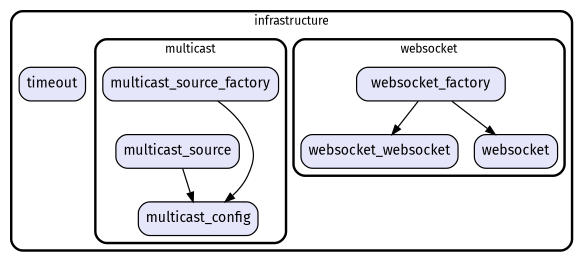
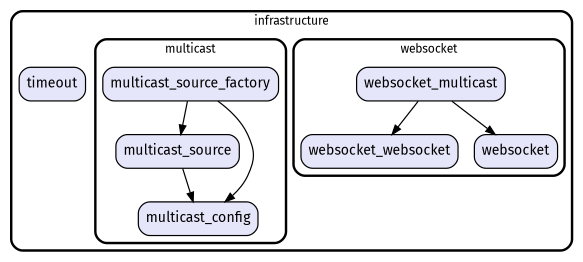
(431, 84) -> (431, 84)
none -> (185, 113)
